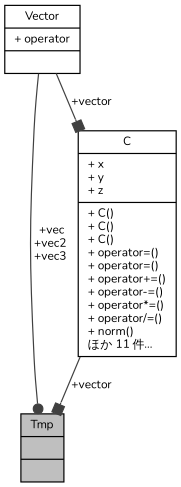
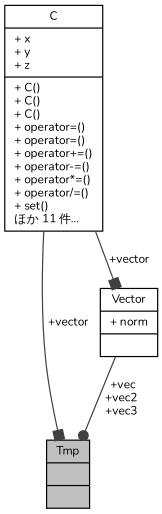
(42, 39) -> (129, 322)
(66, 96) -> (104, 254)
(111, 331) -> (32, 206)
